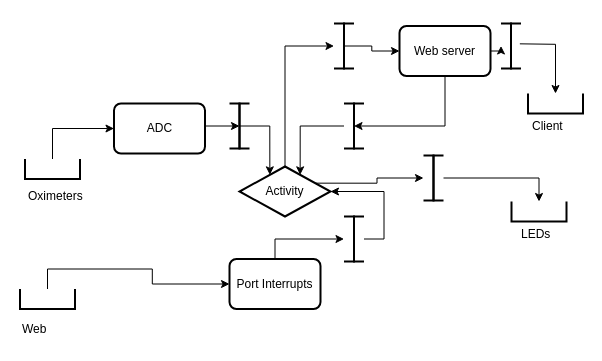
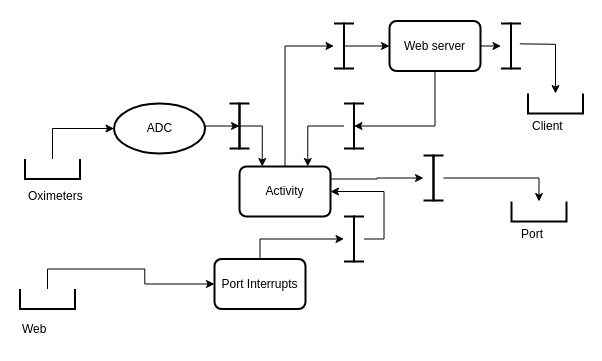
(445, 51) -> (435, 46)
(160, 129) -> (160, 129)
(285, 192) -> (285, 192)
(535, 235) -> (535, 235)
(275, 284) -> (260, 284)
